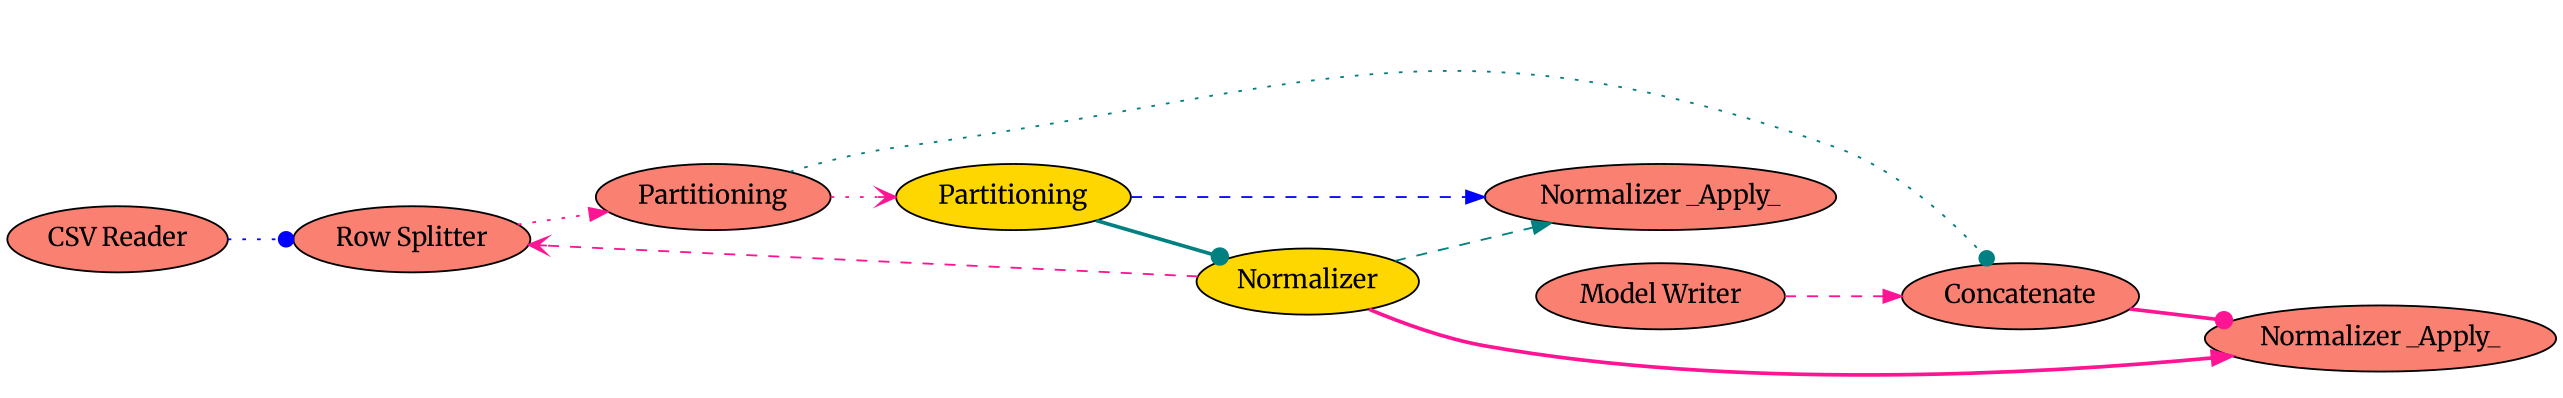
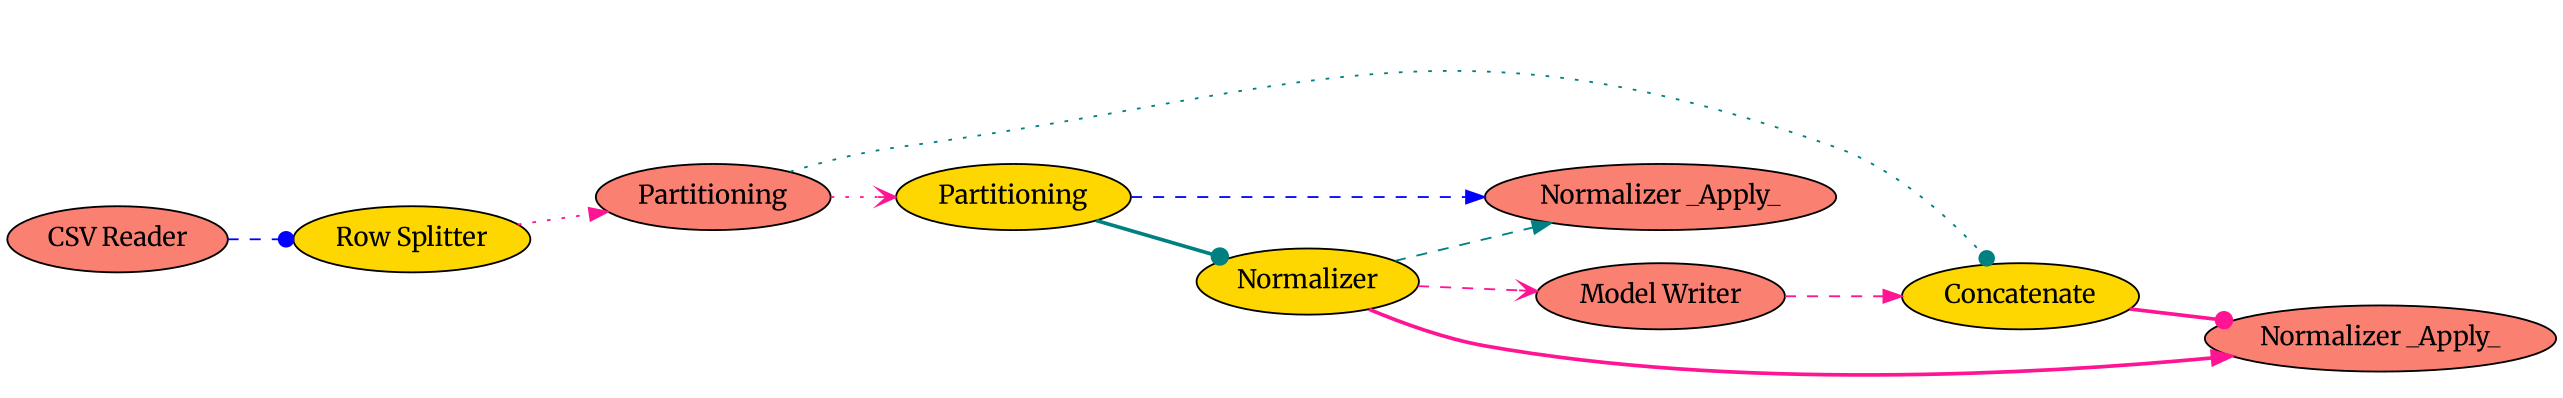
(253, 239) -> (253, 239)
(412, 239) -> (412, 239)
(873, 261) -> (1469, 288)
(2021, 296) -> (2021, 296)
